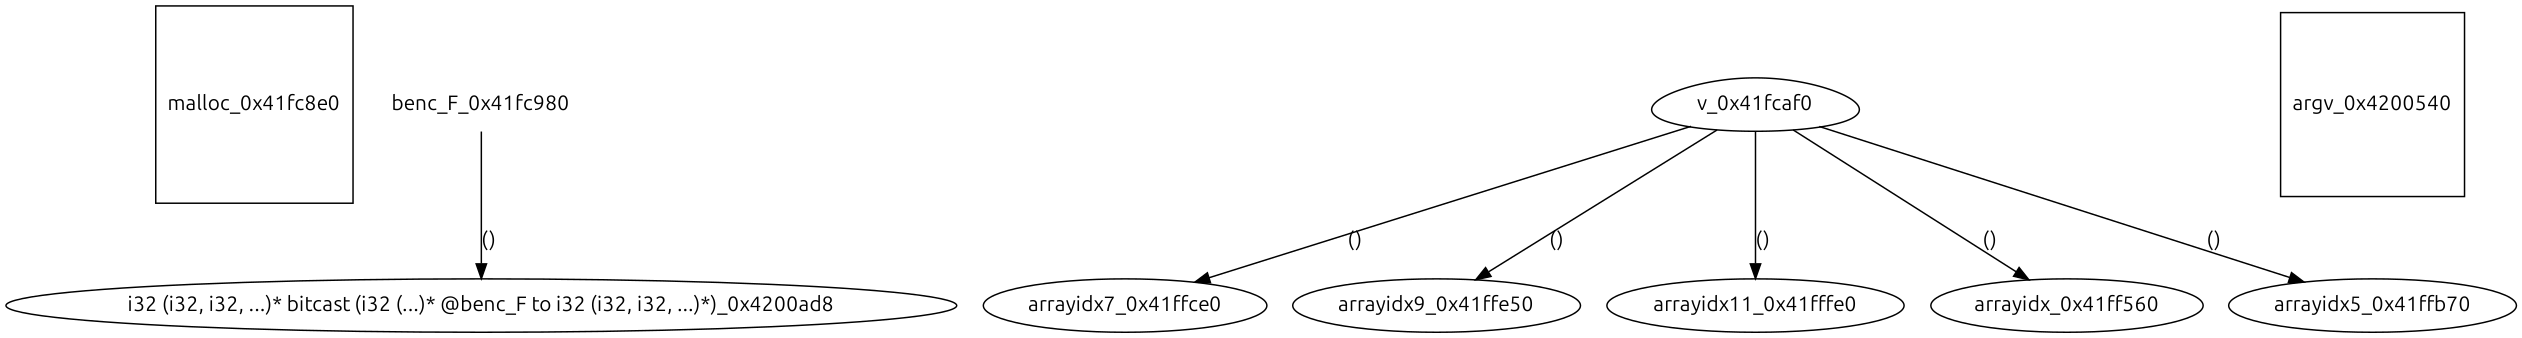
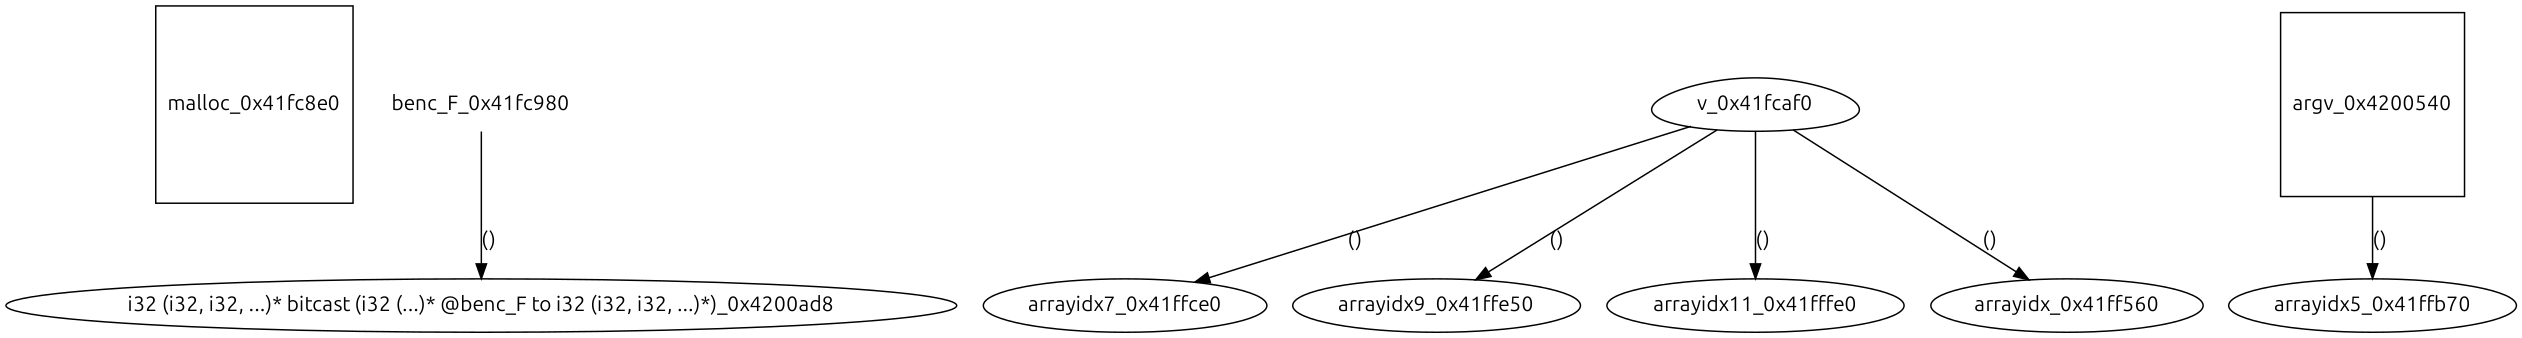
(2055, 202) -> (2373, 230)
